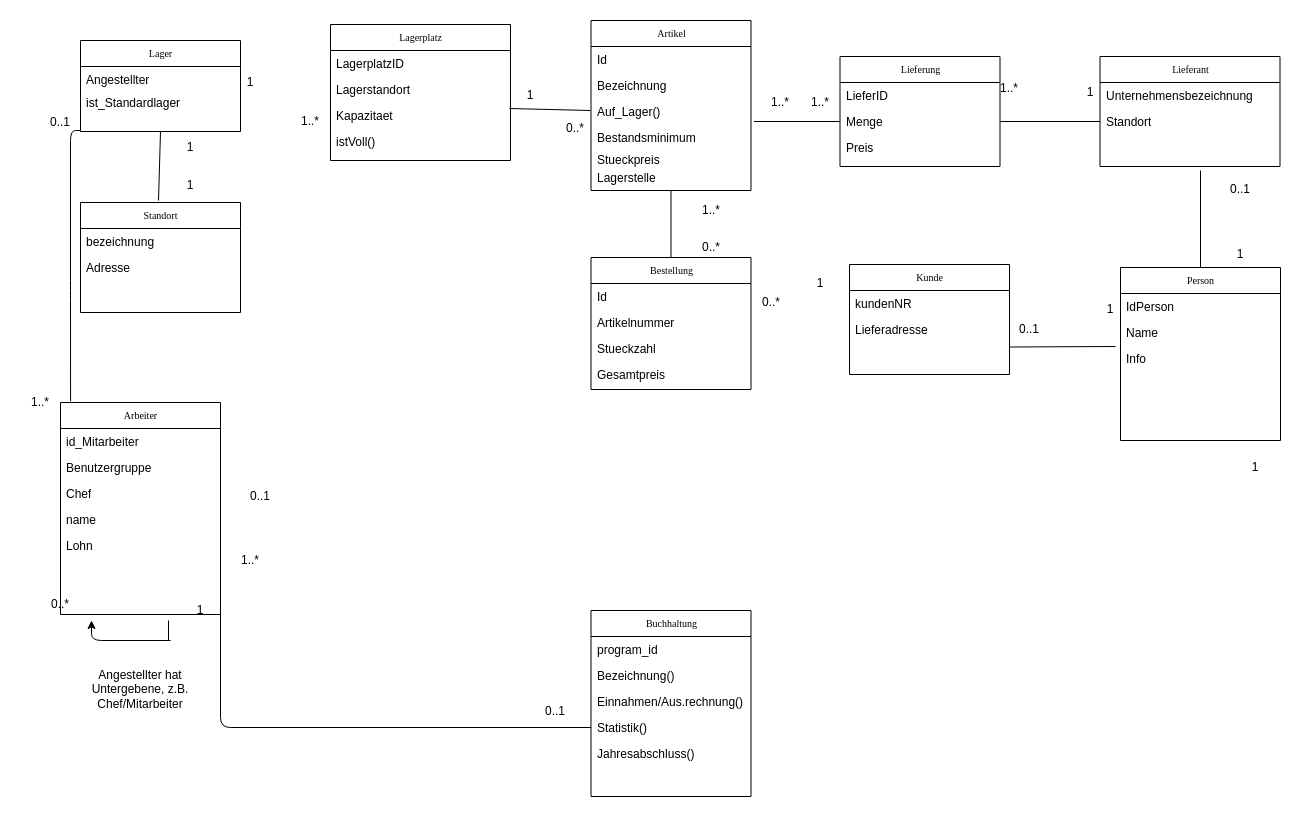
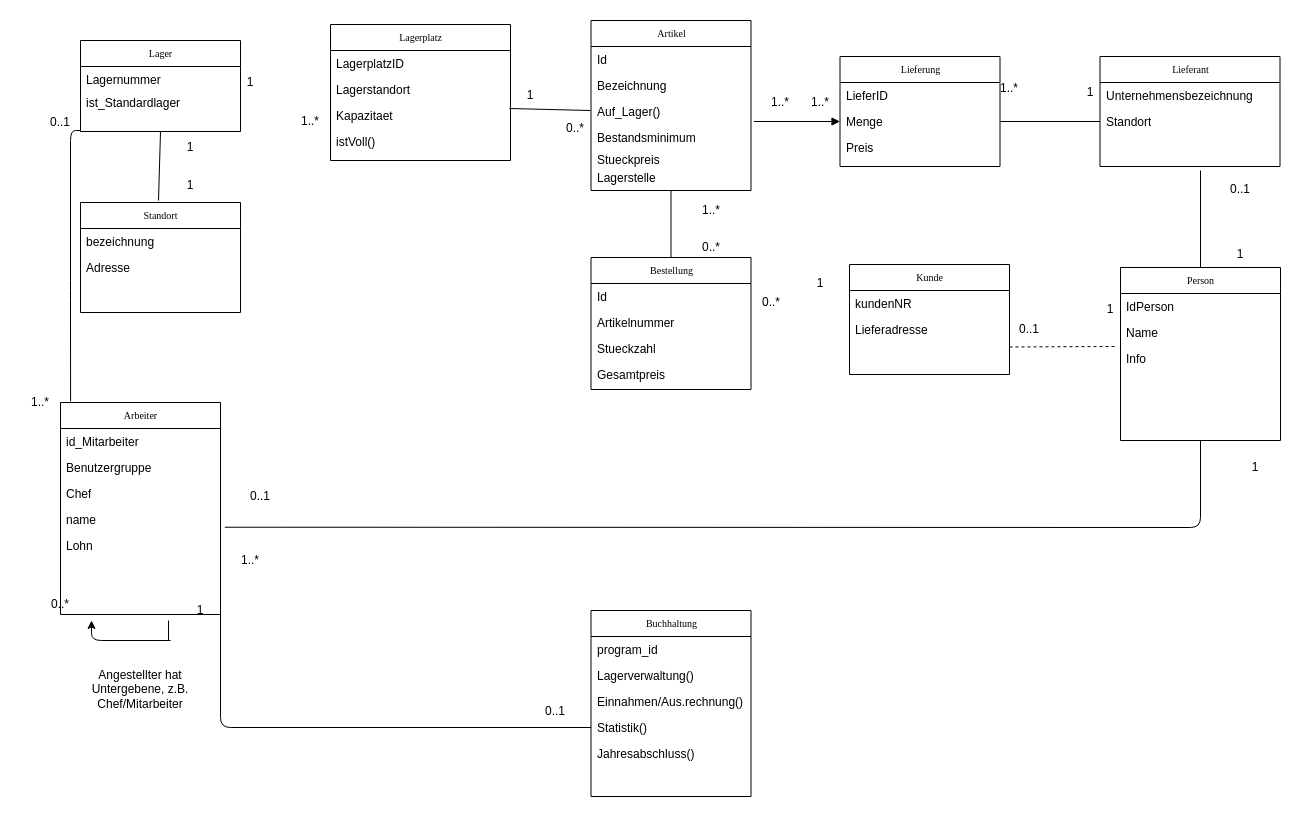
(124, 81) -> (123, 81)
(834, 122) -> (830, 122)
(1063, 347) -> (1063, 347)
none -> (751, 527)
(640, 677) -> (653, 677)
